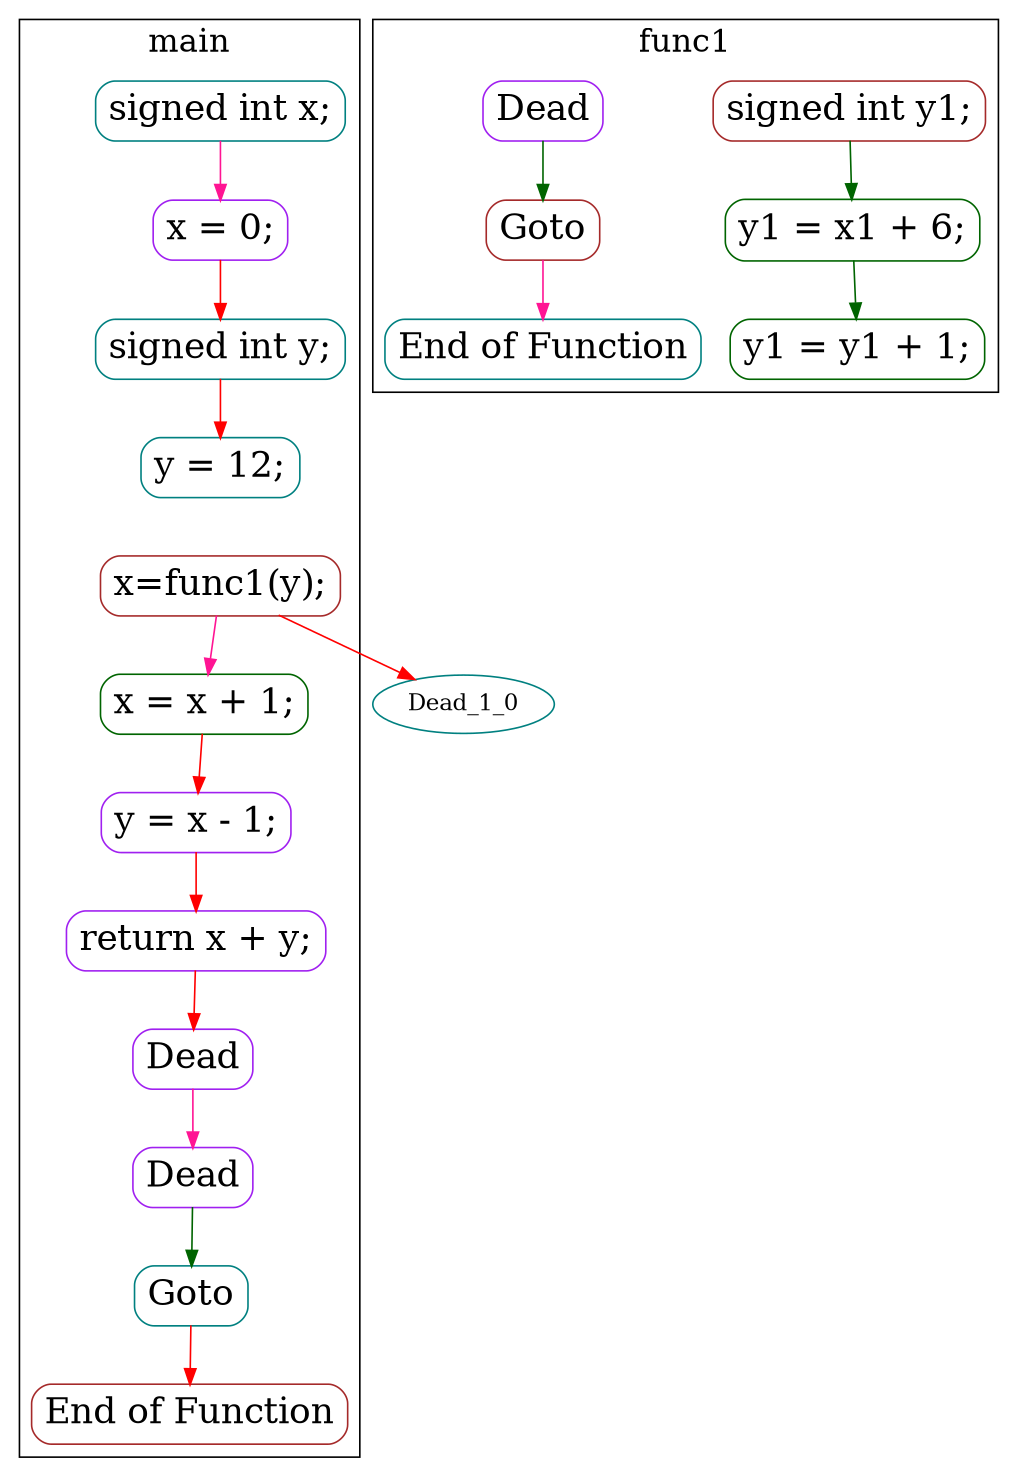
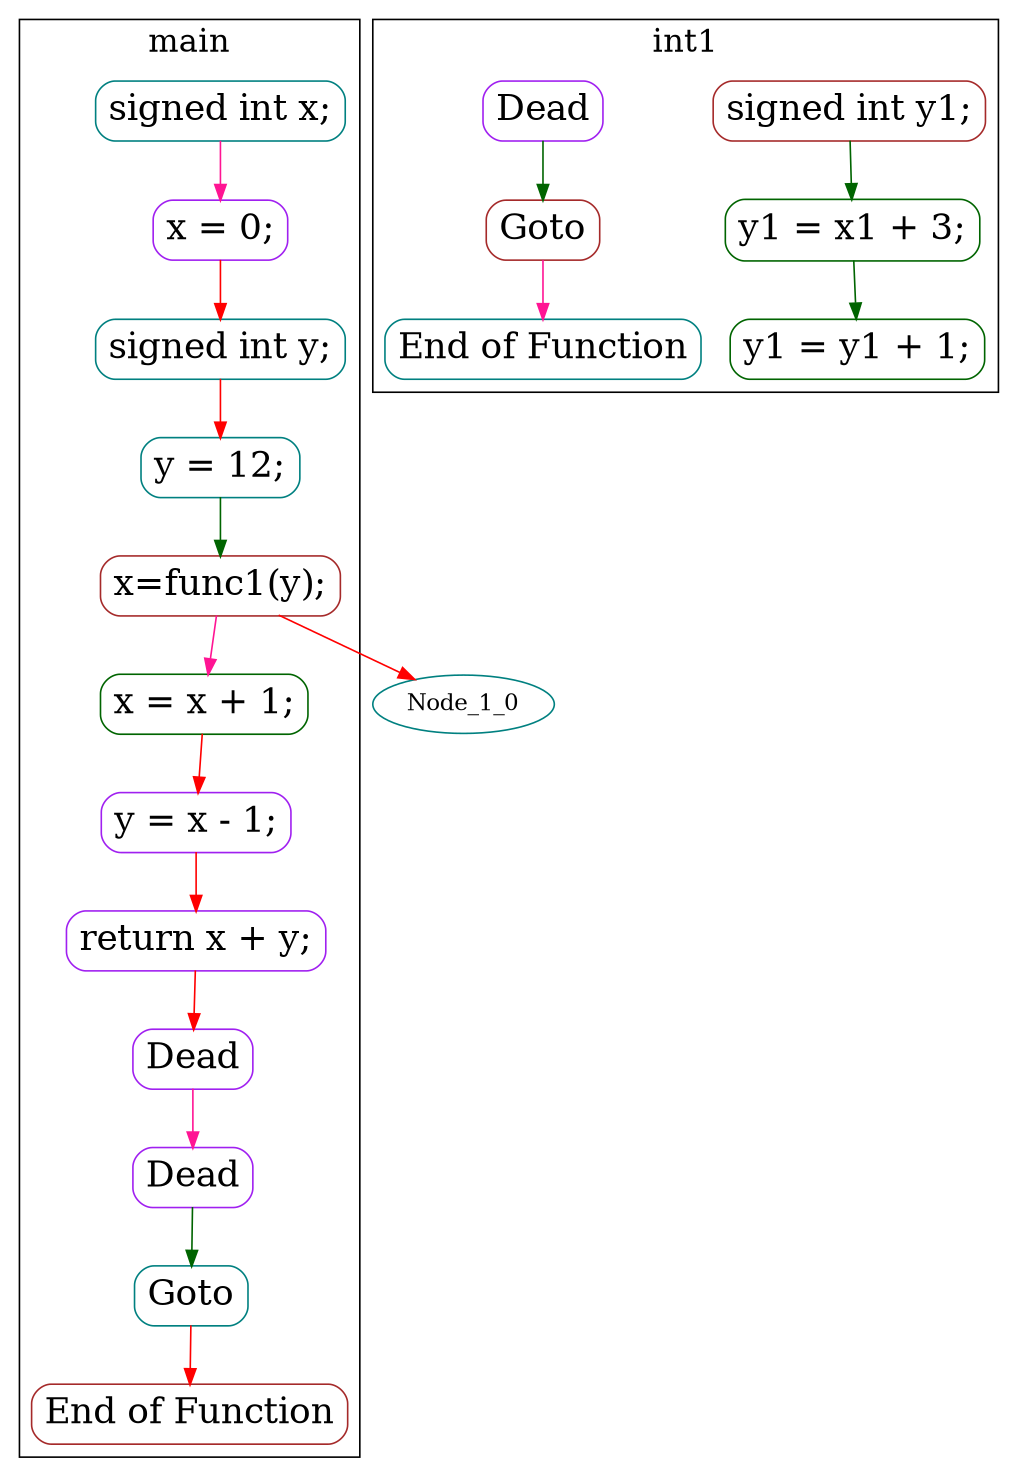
(686, 44) -> (686, 44)
(853, 230) -> (853, 230)
none -> (220, 519)
(464, 704) -> (464, 704)
